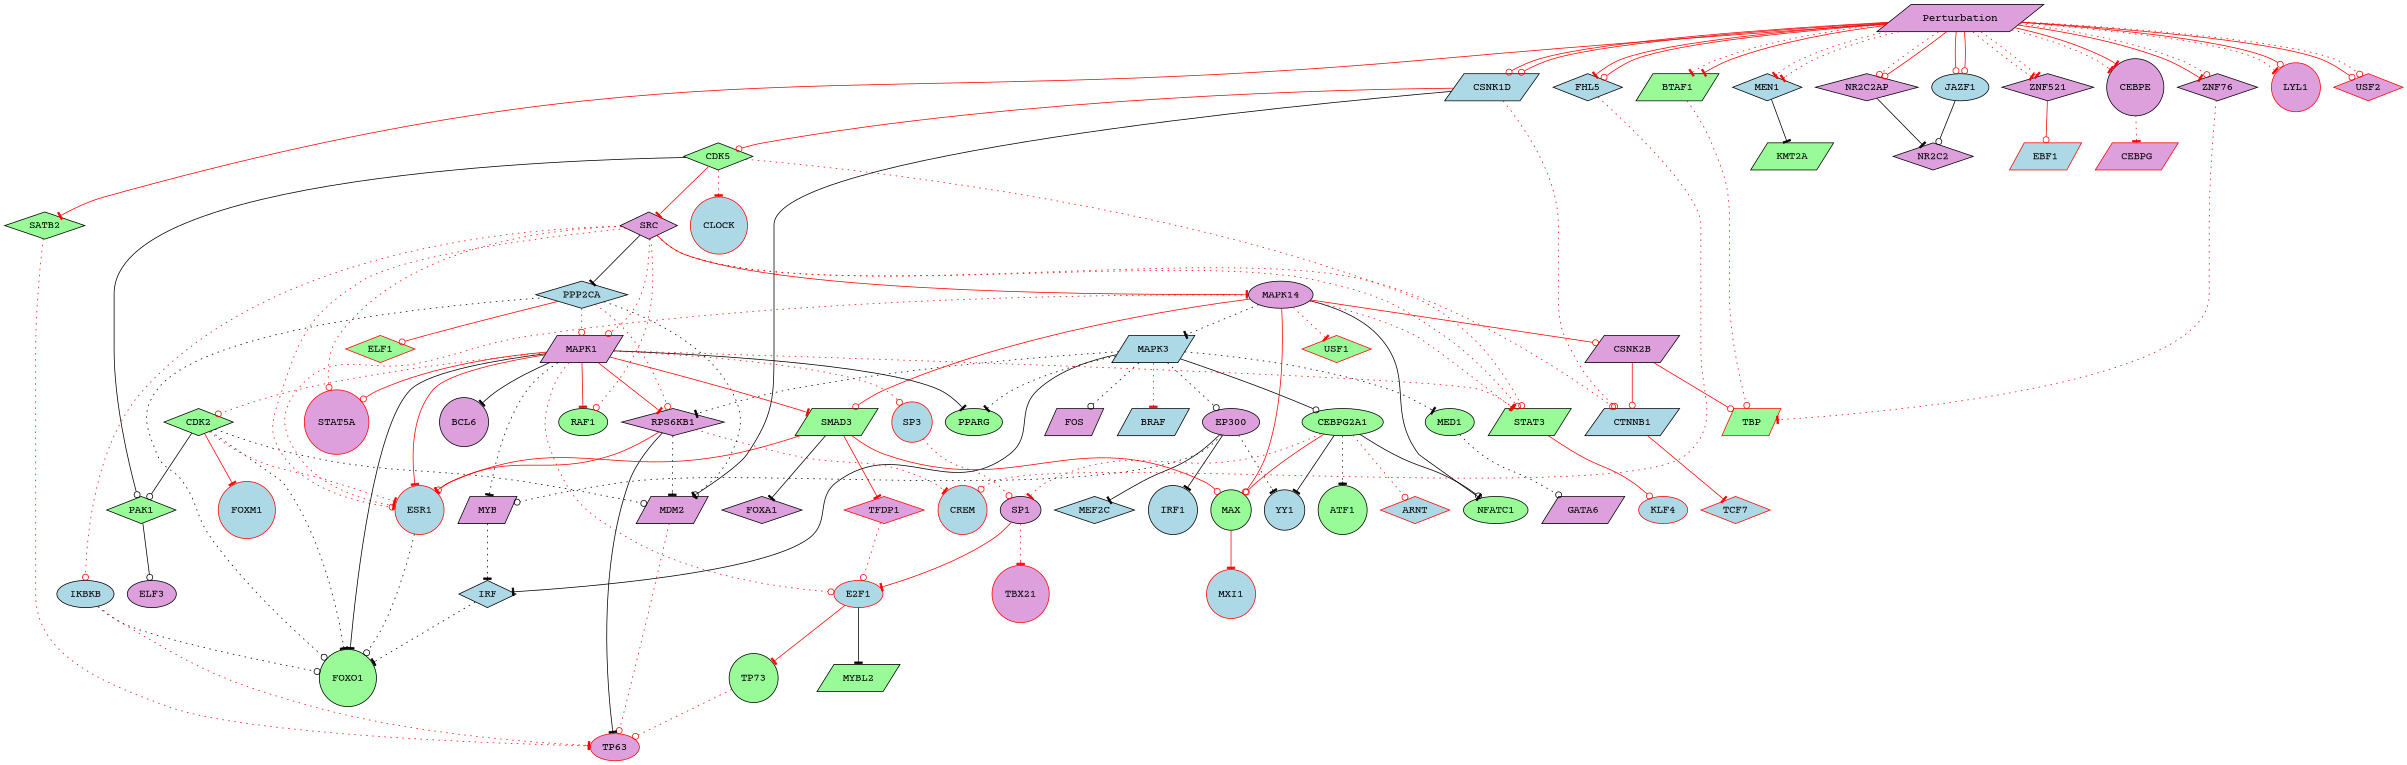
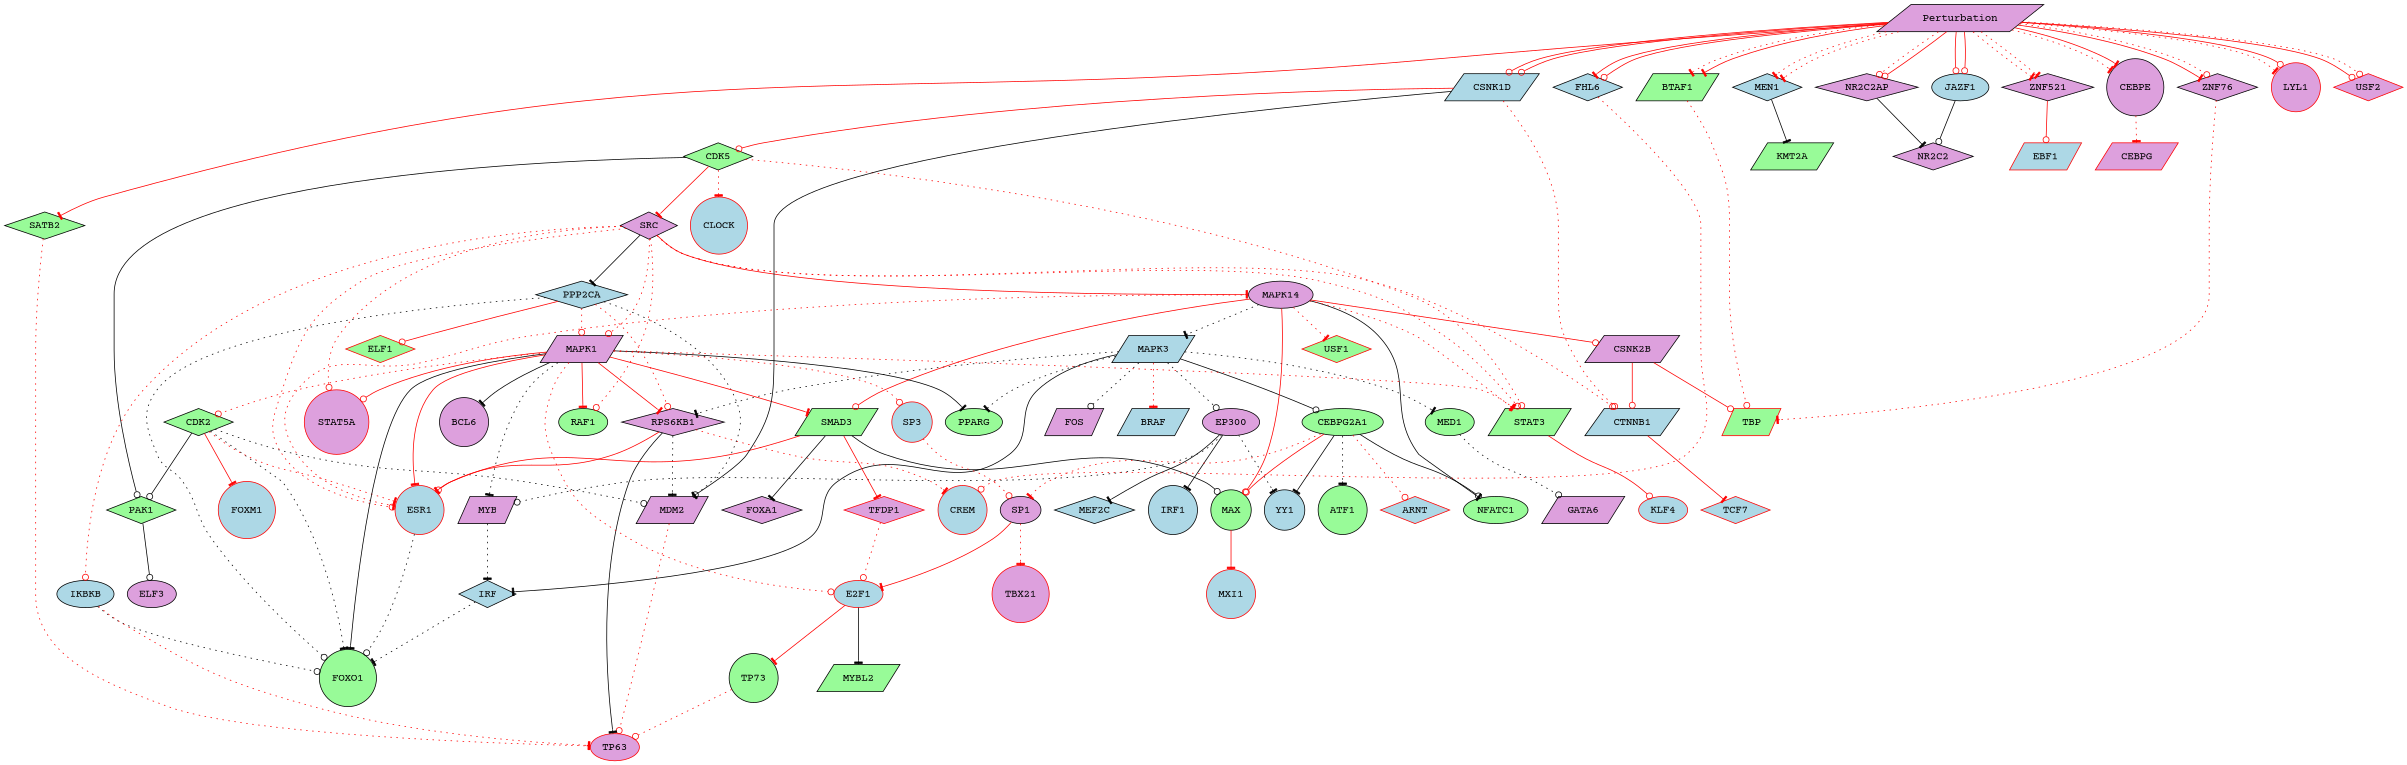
(1588, 87) -> (1588, 87)
(1033, 465) -> (1033, 465)
